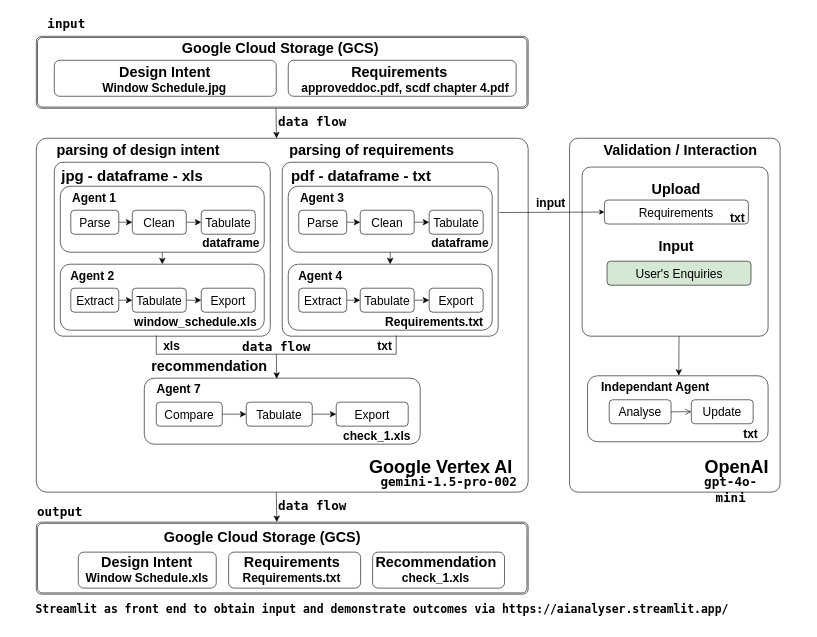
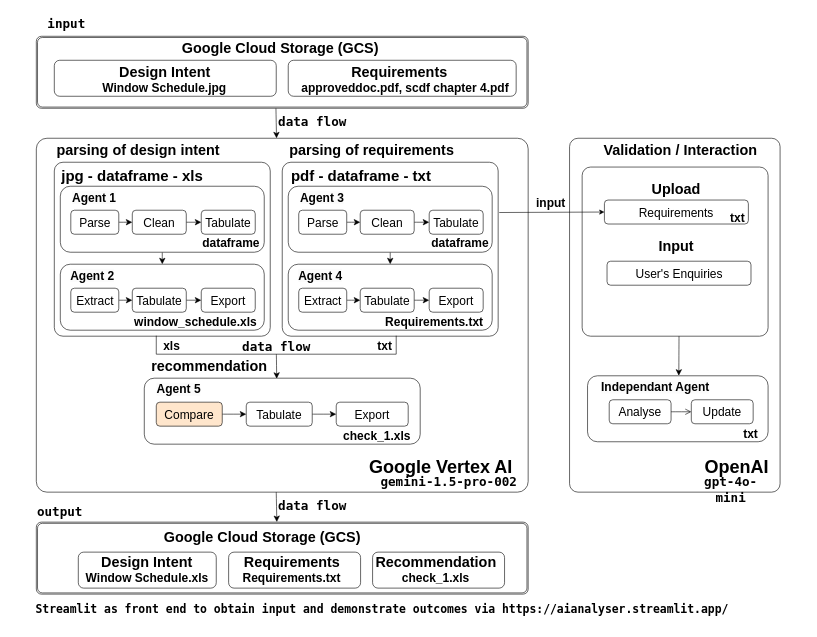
(679, 273) -> (679, 273)
(170, 387) -> (170, 387)
(189, 414) -> (189, 414)
